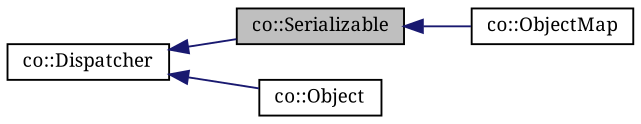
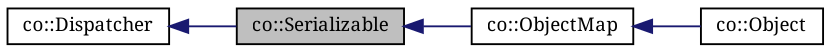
(224, 83) -> (677, 26)
